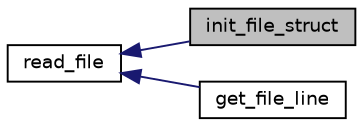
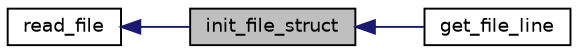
(170, 82) -> (399, 27)
